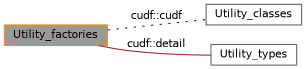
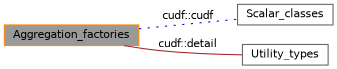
(254, 15) -> (285, 15)
(56, 35) -> (72, 35)
